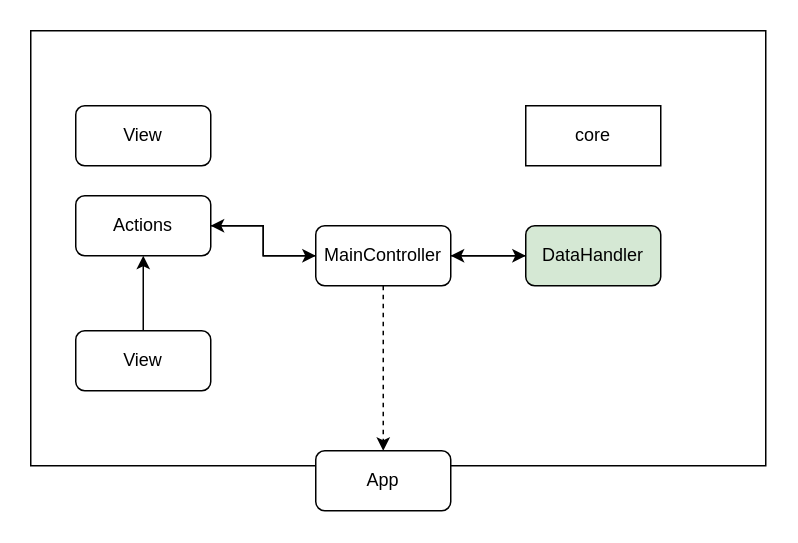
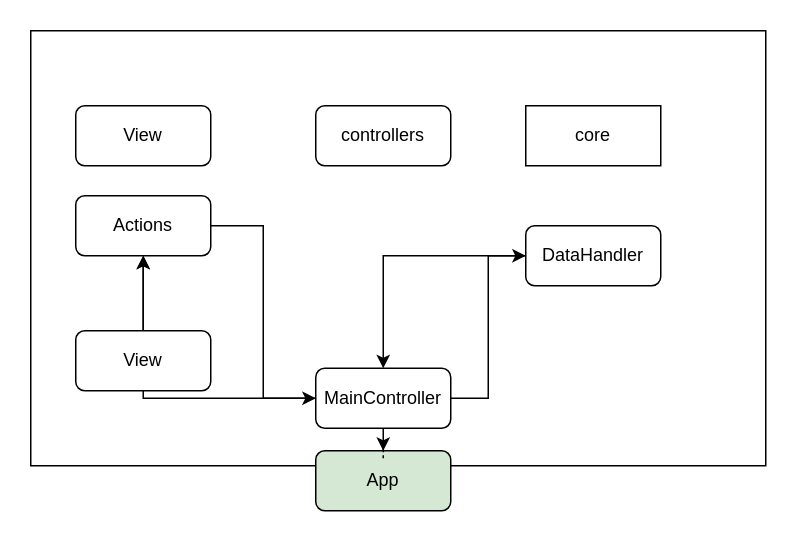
none -> (383, 136)
(383, 256) -> (383, 398)
(593, 256) -> (593, 256)
(383, 481) -> (383, 481)
